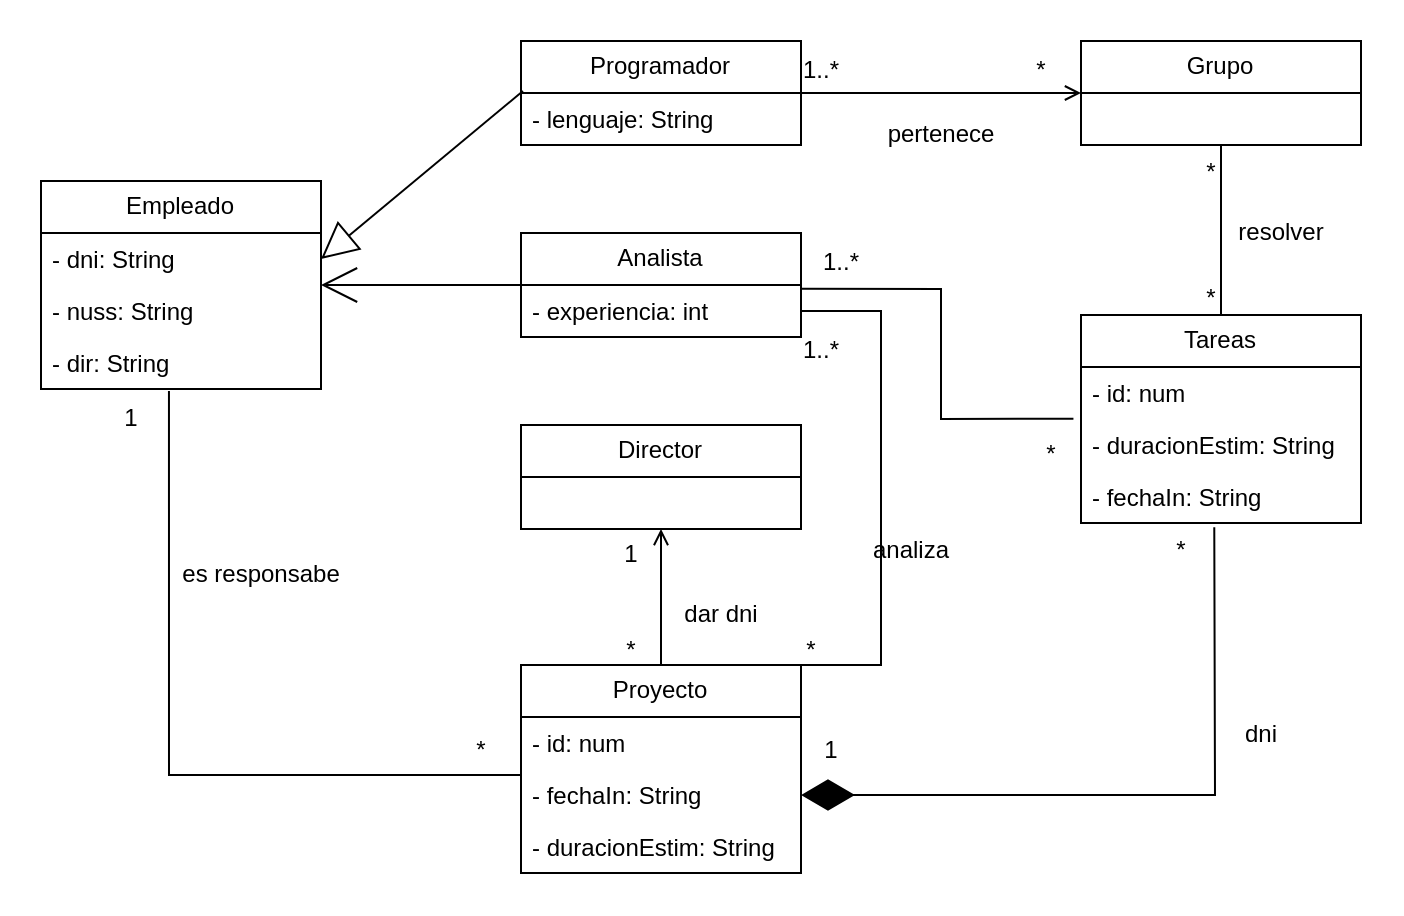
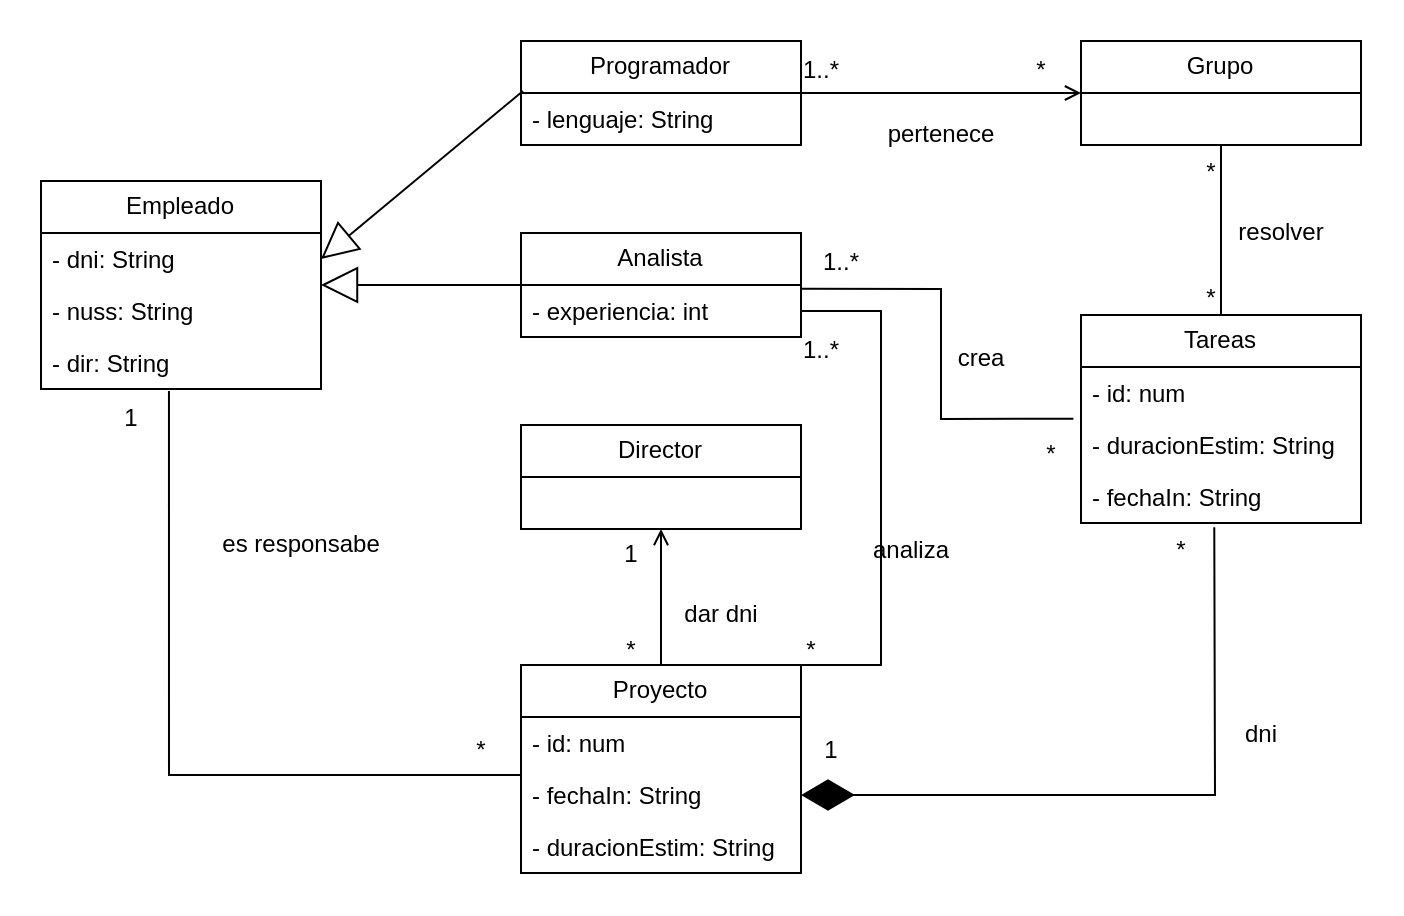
(343, 285) -> (358, 285)
none -> (981, 359)
(261, 575) -> (301, 545)
